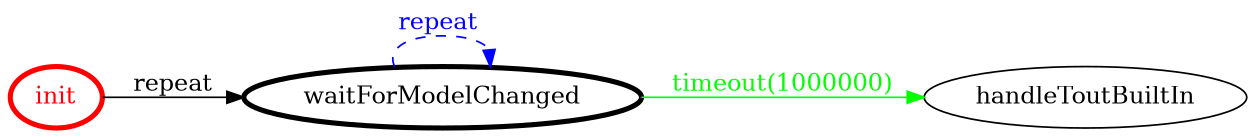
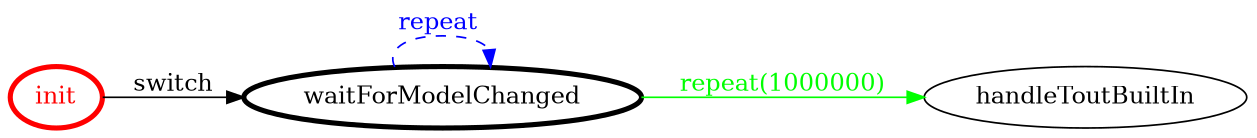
(173, 84) -> (173, 84)
(783, 84) -> (783, 84)
